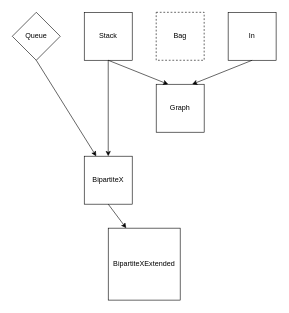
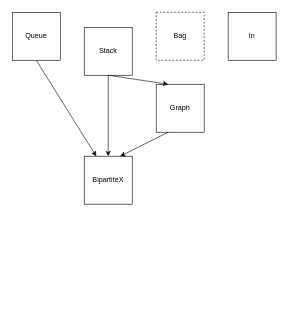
(36, 36) -> (36, 36)
(108, 36) -> (108, 51)
(224, 72) -> none
none -> (146, 144)
(117, 216) -> none
(144, 264) -> none
